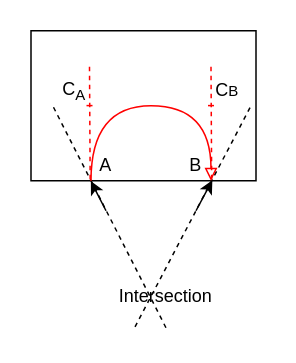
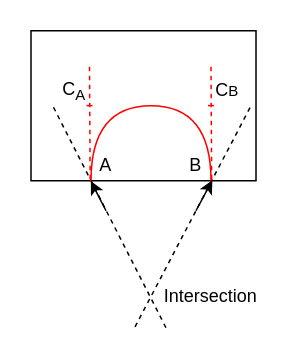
(198, 124) -> (199, 129)
(166, 296) -> (211, 296)
